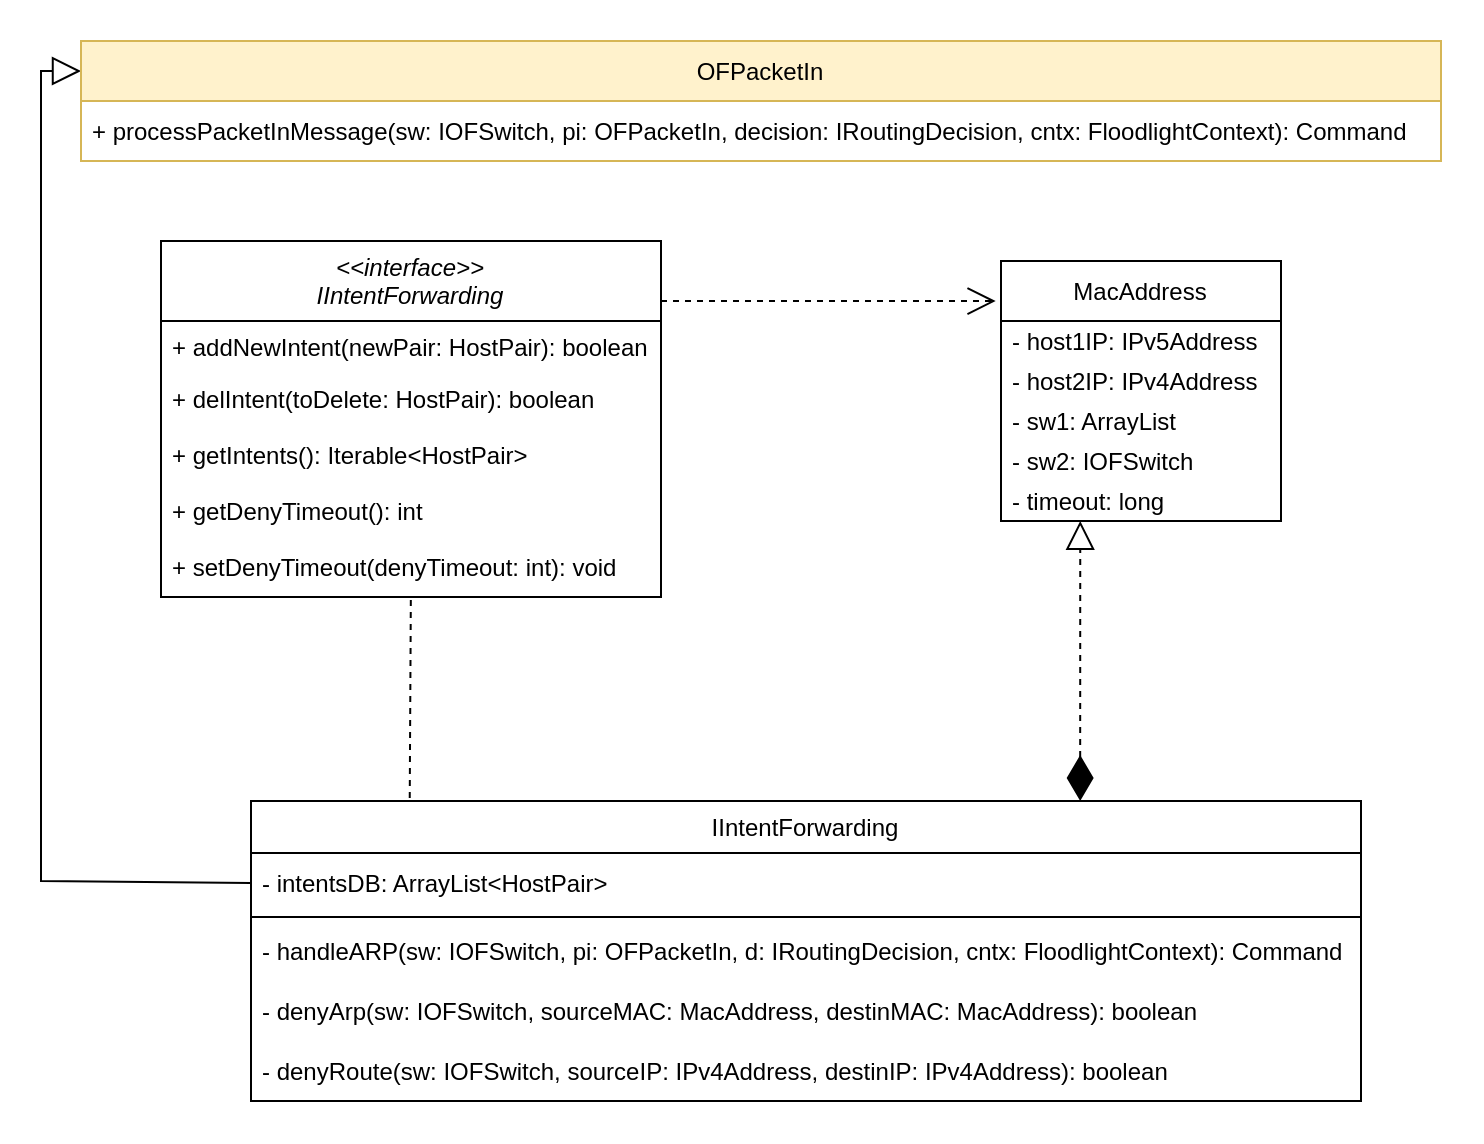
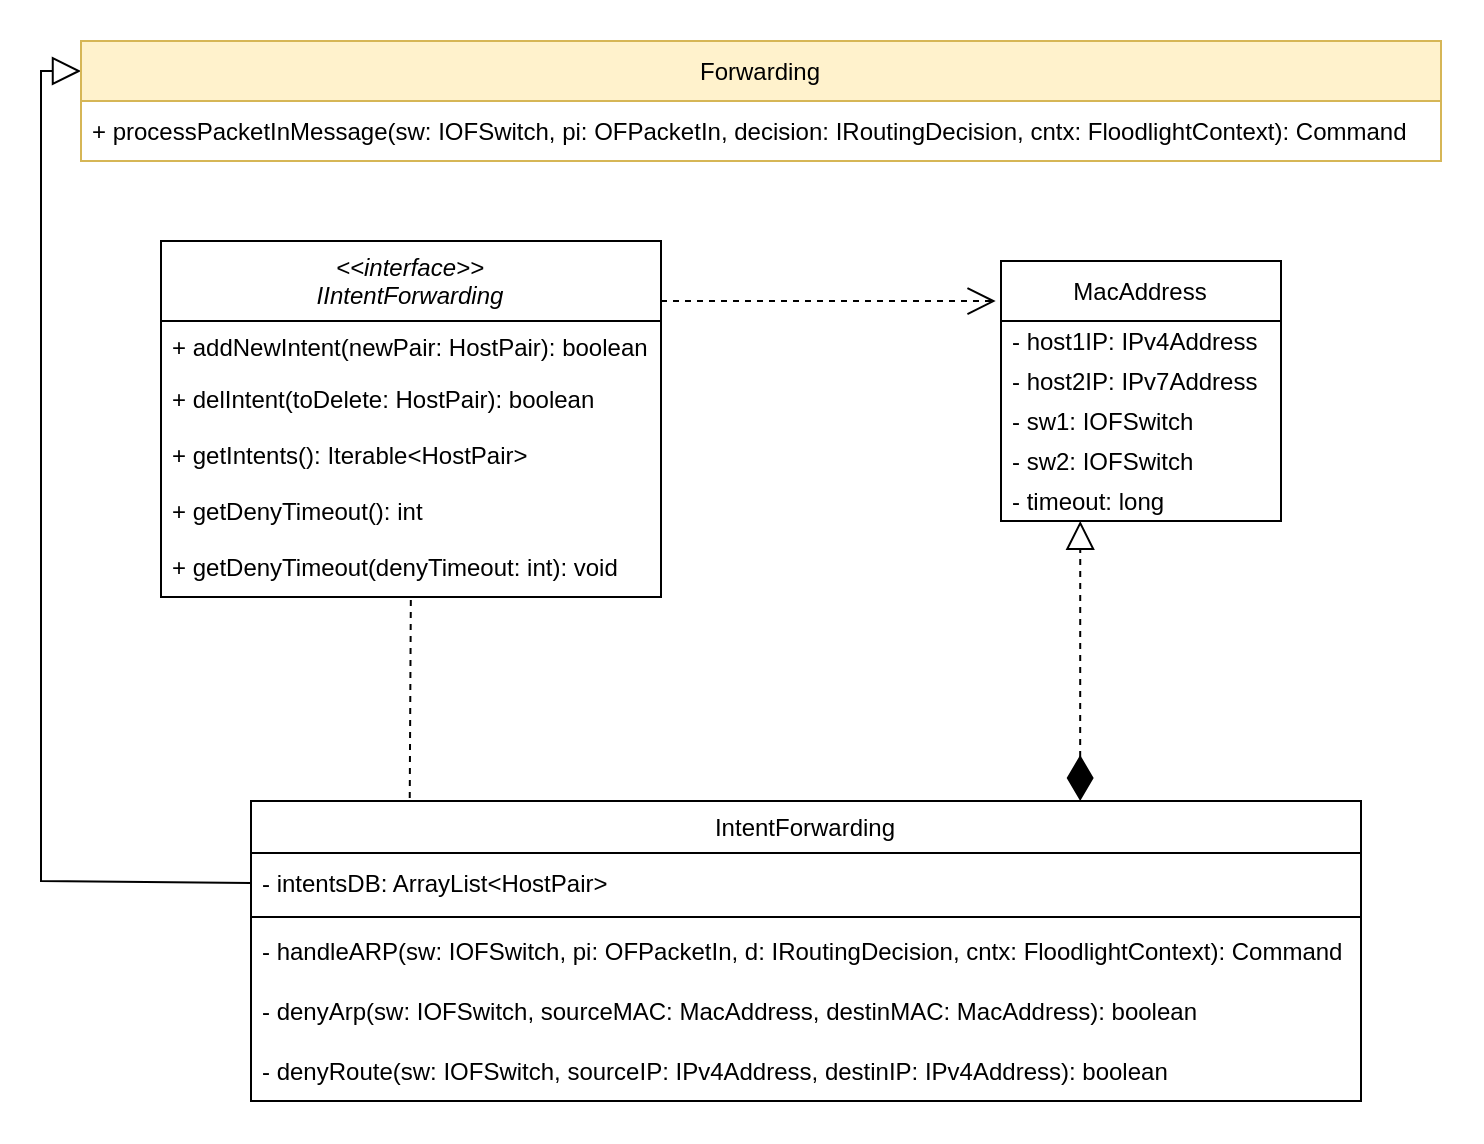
(760, 72) -> (760, 72)
(1150, 342) -> (1150, 342)
(1150, 382) -> (1150, 382)
(1107, 422) -> (1107, 422)
(413, 568) -> (413, 568)
(805, 828) -> (805, 828)
